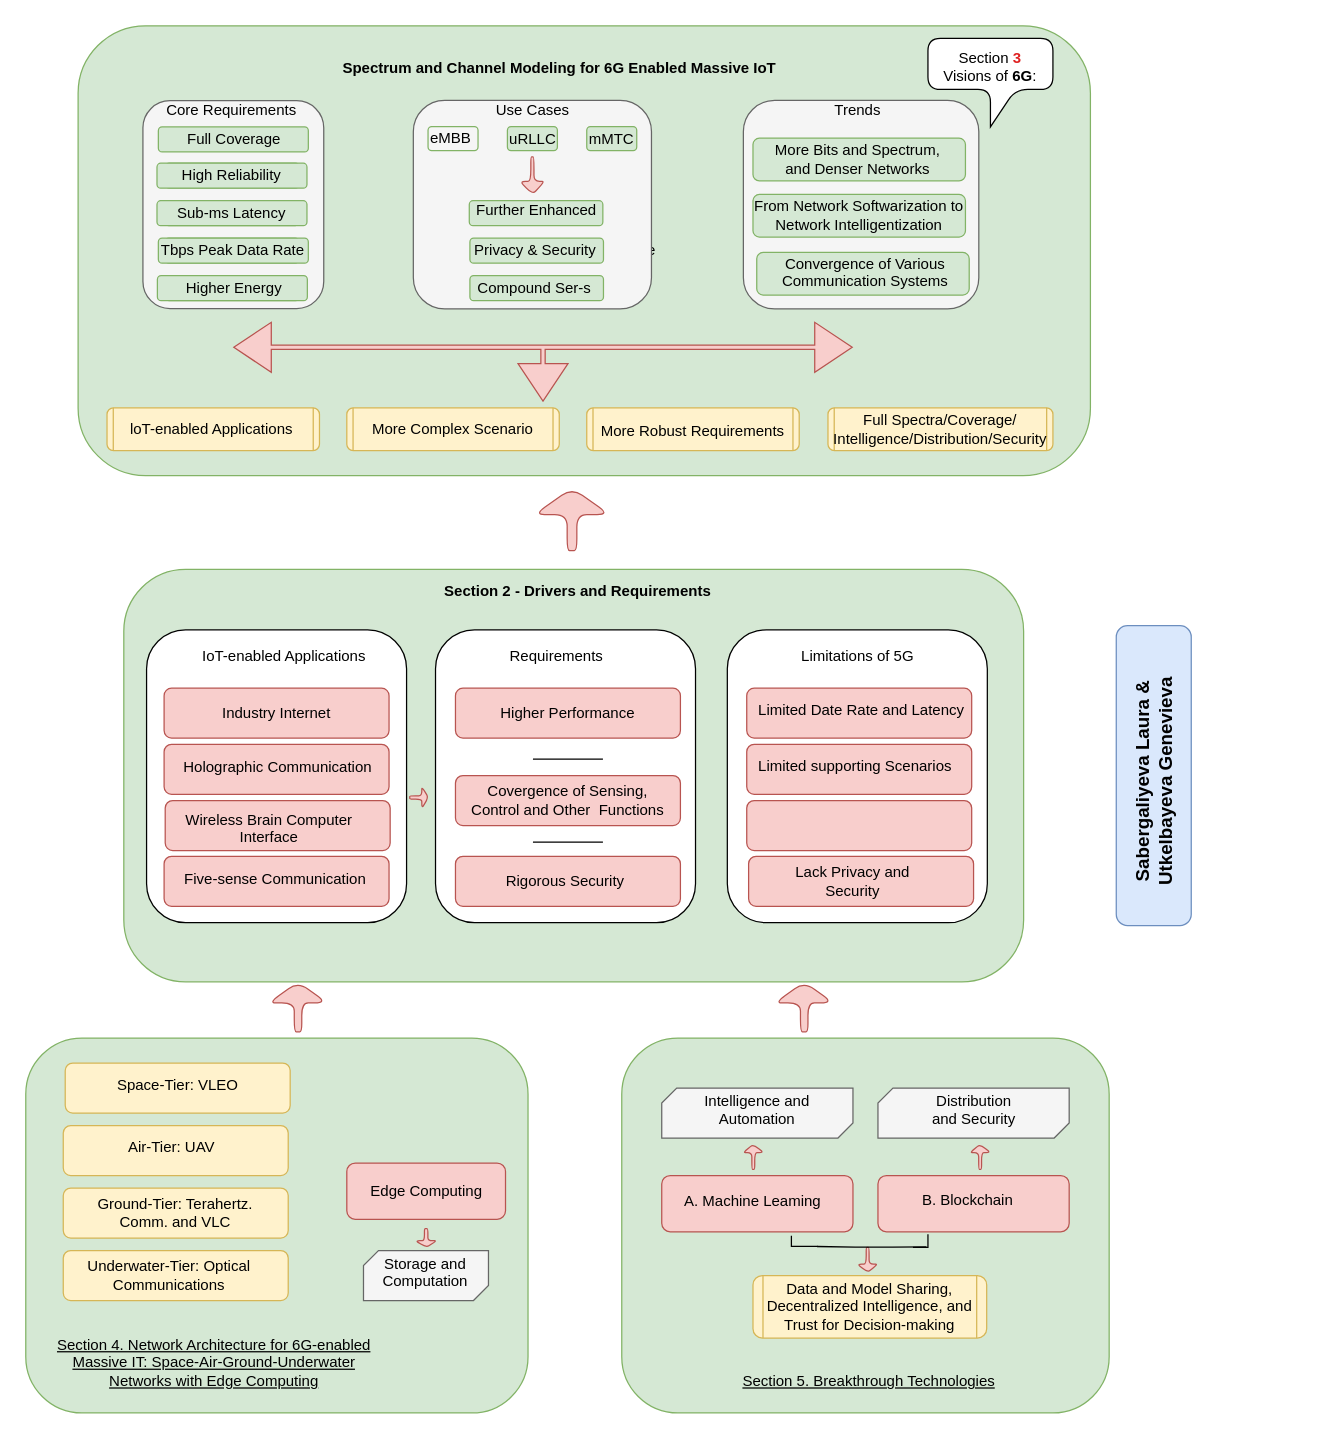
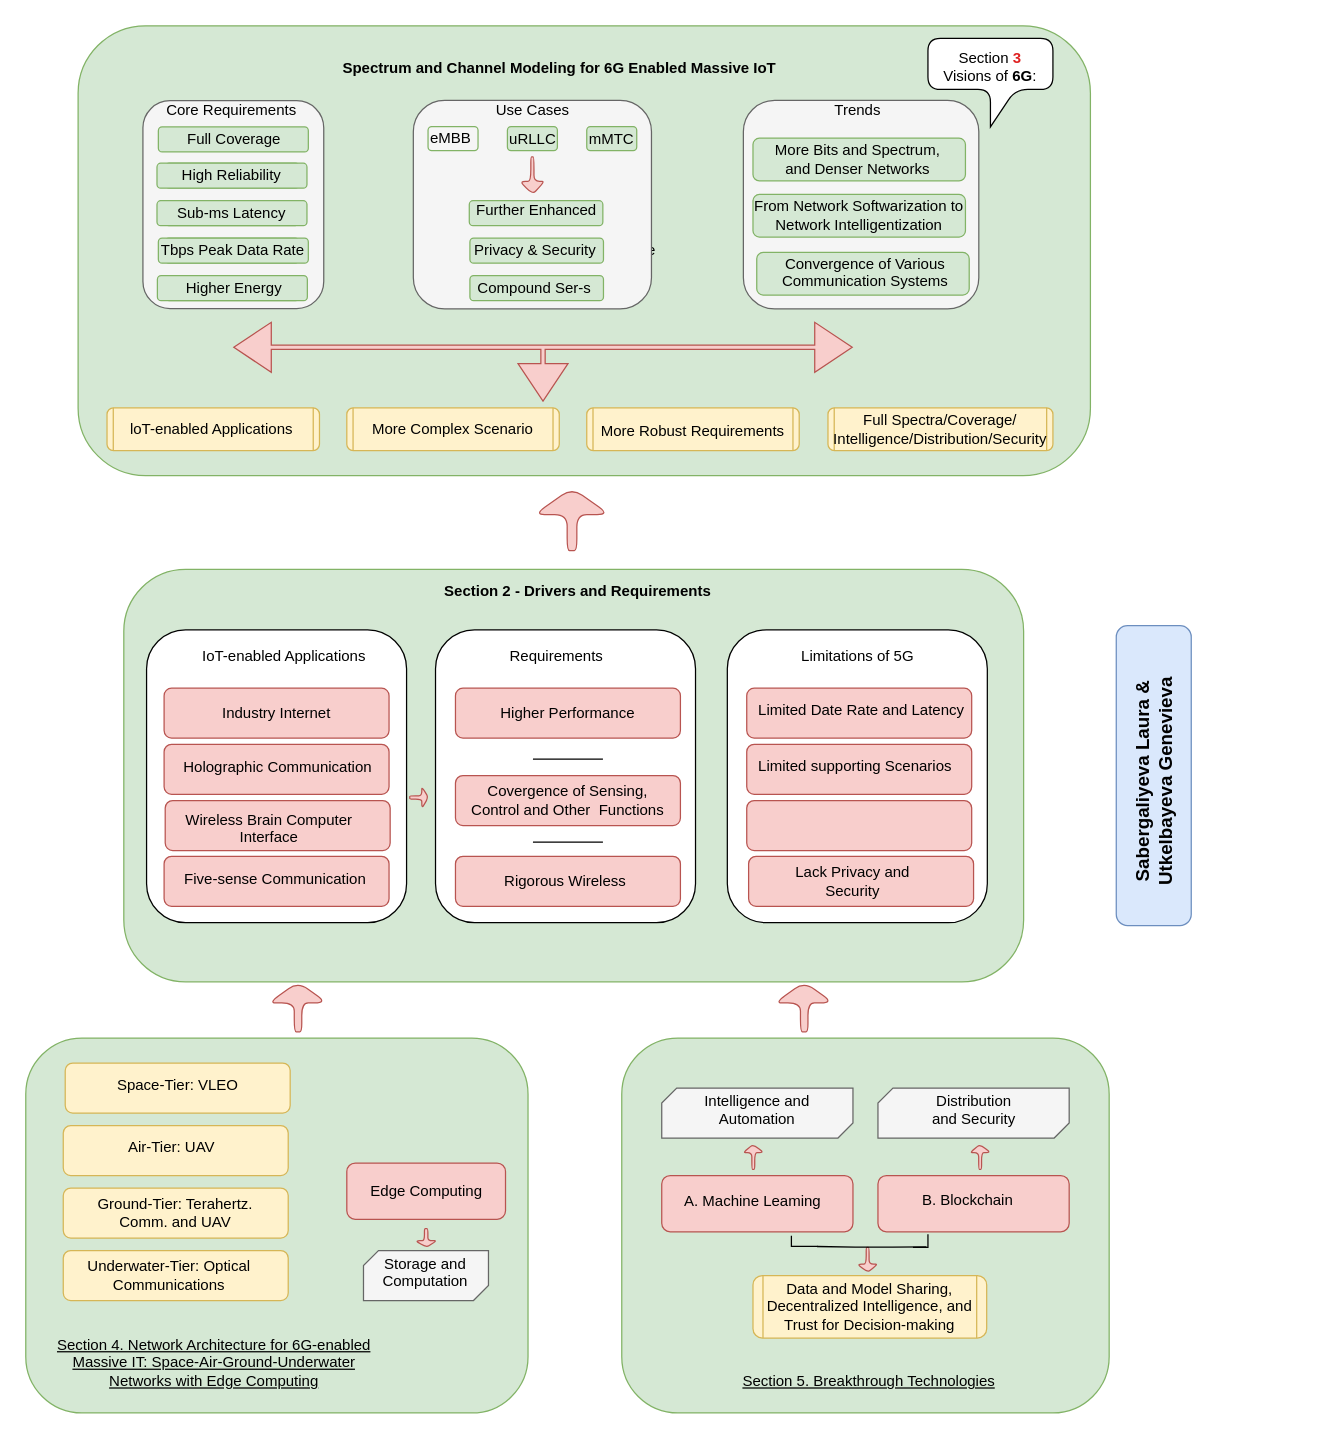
(566, 882) -> (566, 882)
(176, 1213) -> (176, 1213)
